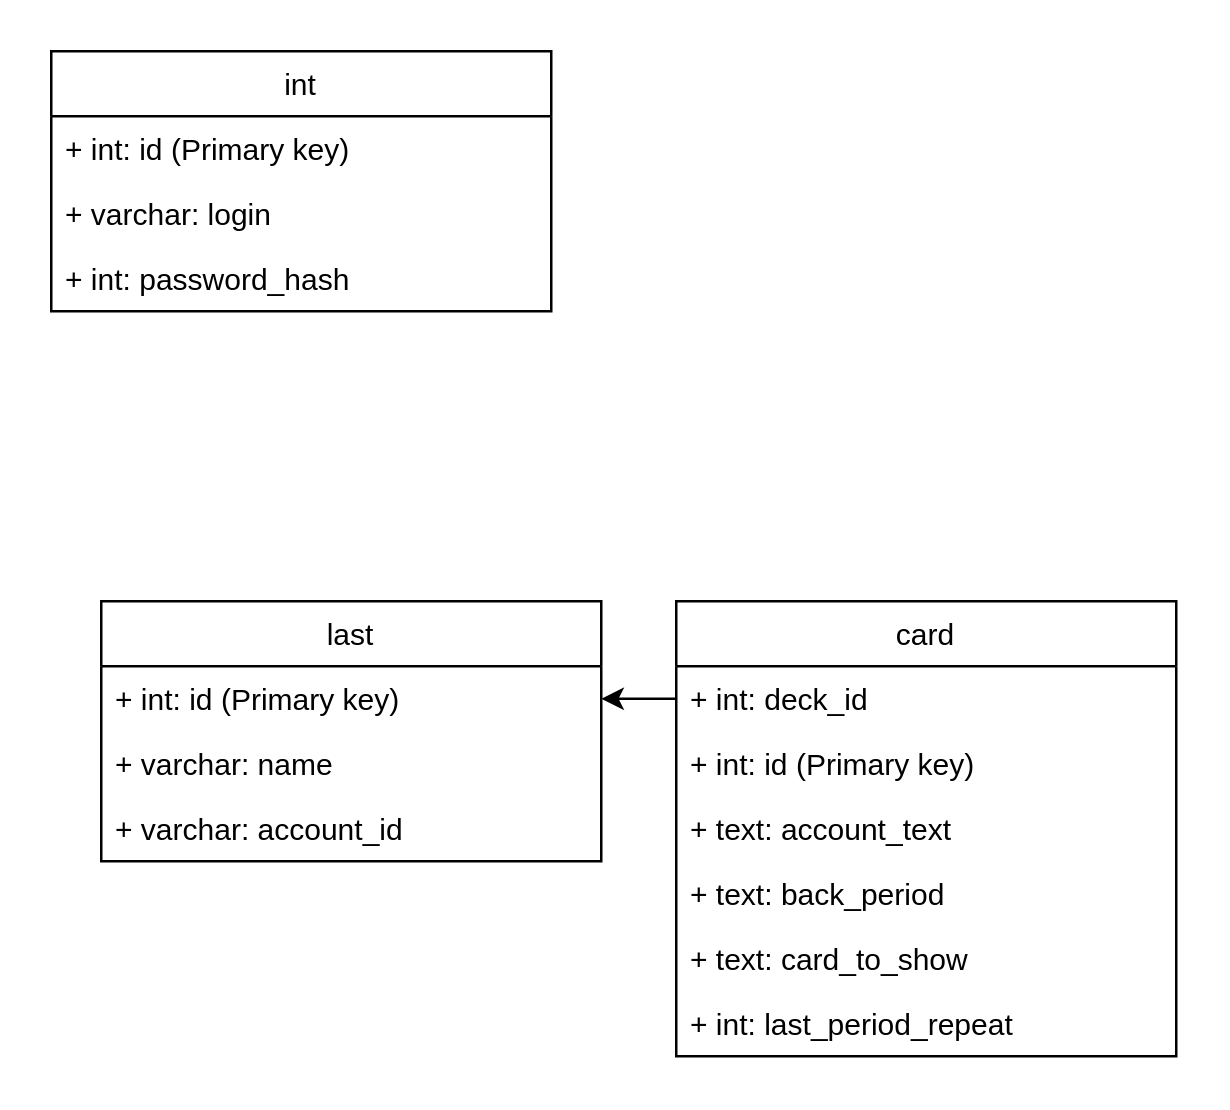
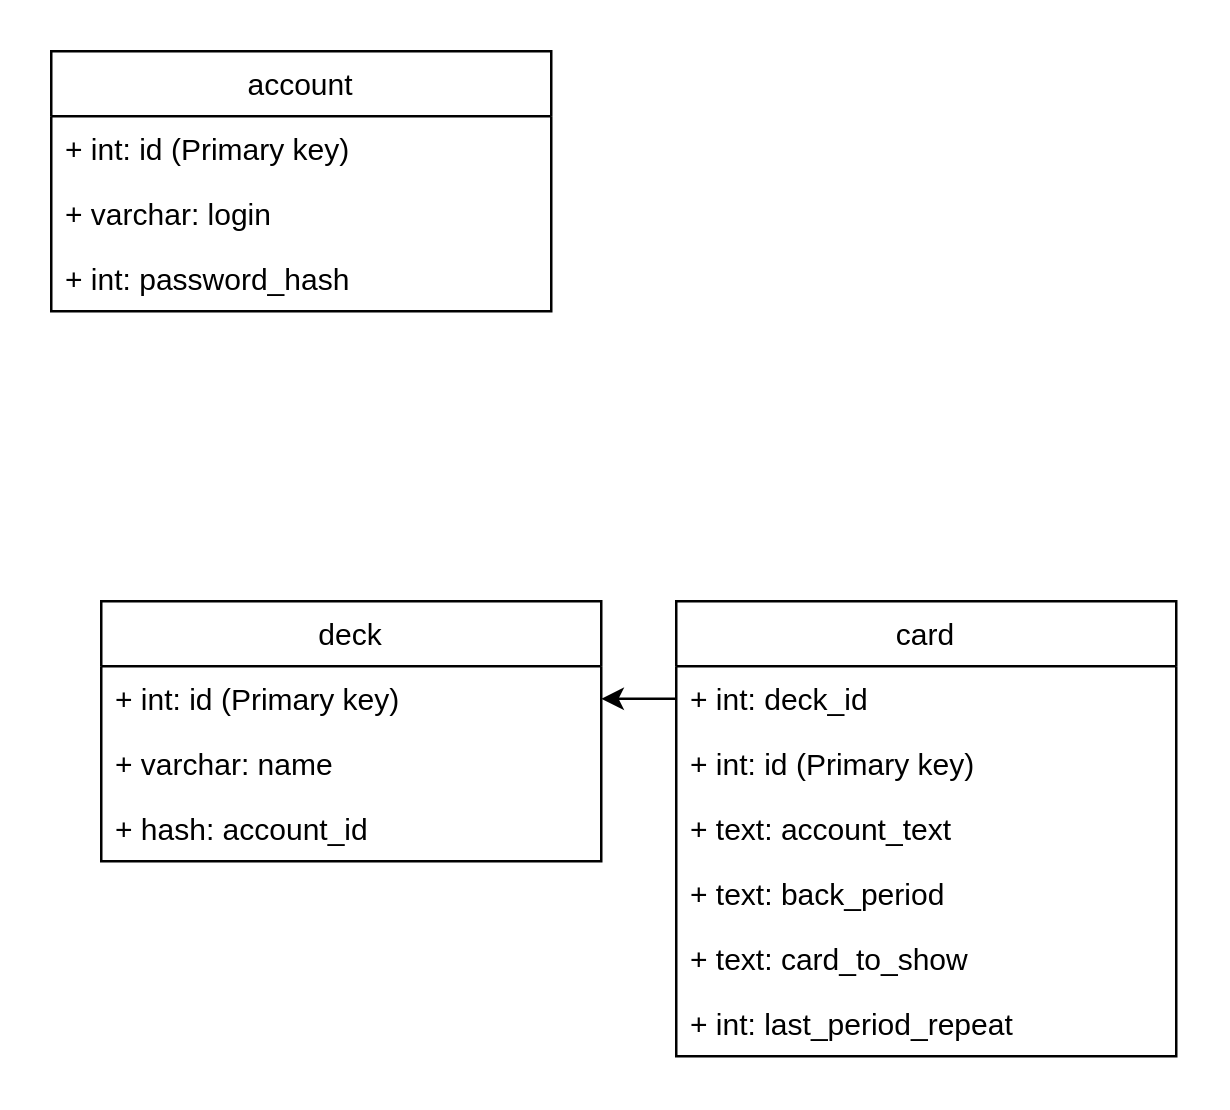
(300, 85) -> (300, 85)
(350, 635) -> (350, 635)
(276, 830) -> (251, 830)
